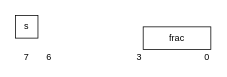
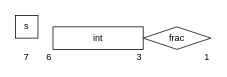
none -> (98, 38)
(177, 38) -> (177, 38)
(207, 57) -> (207, 57)
